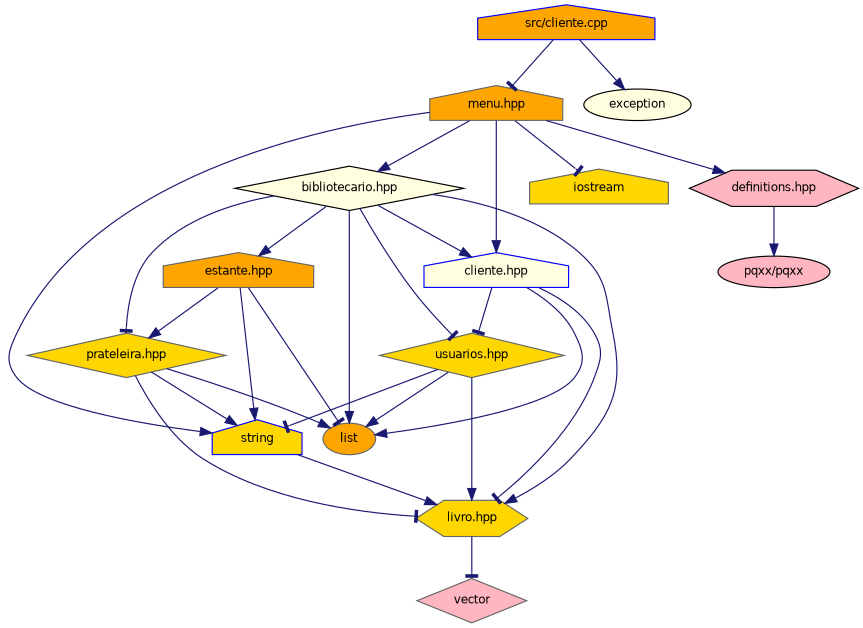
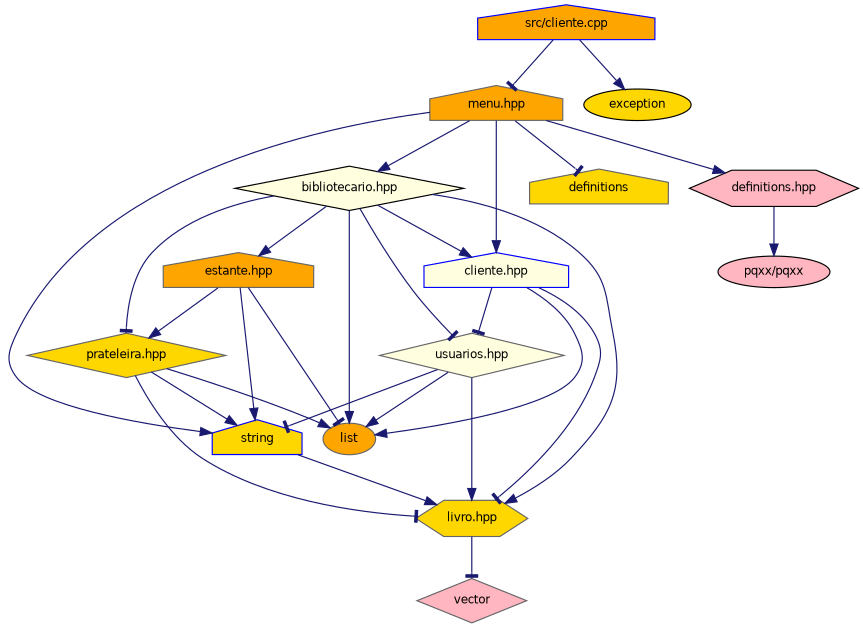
(637, 105) -> (637, 105)
(599, 188) -> (599, 188)
(472, 355) -> (472, 355)
